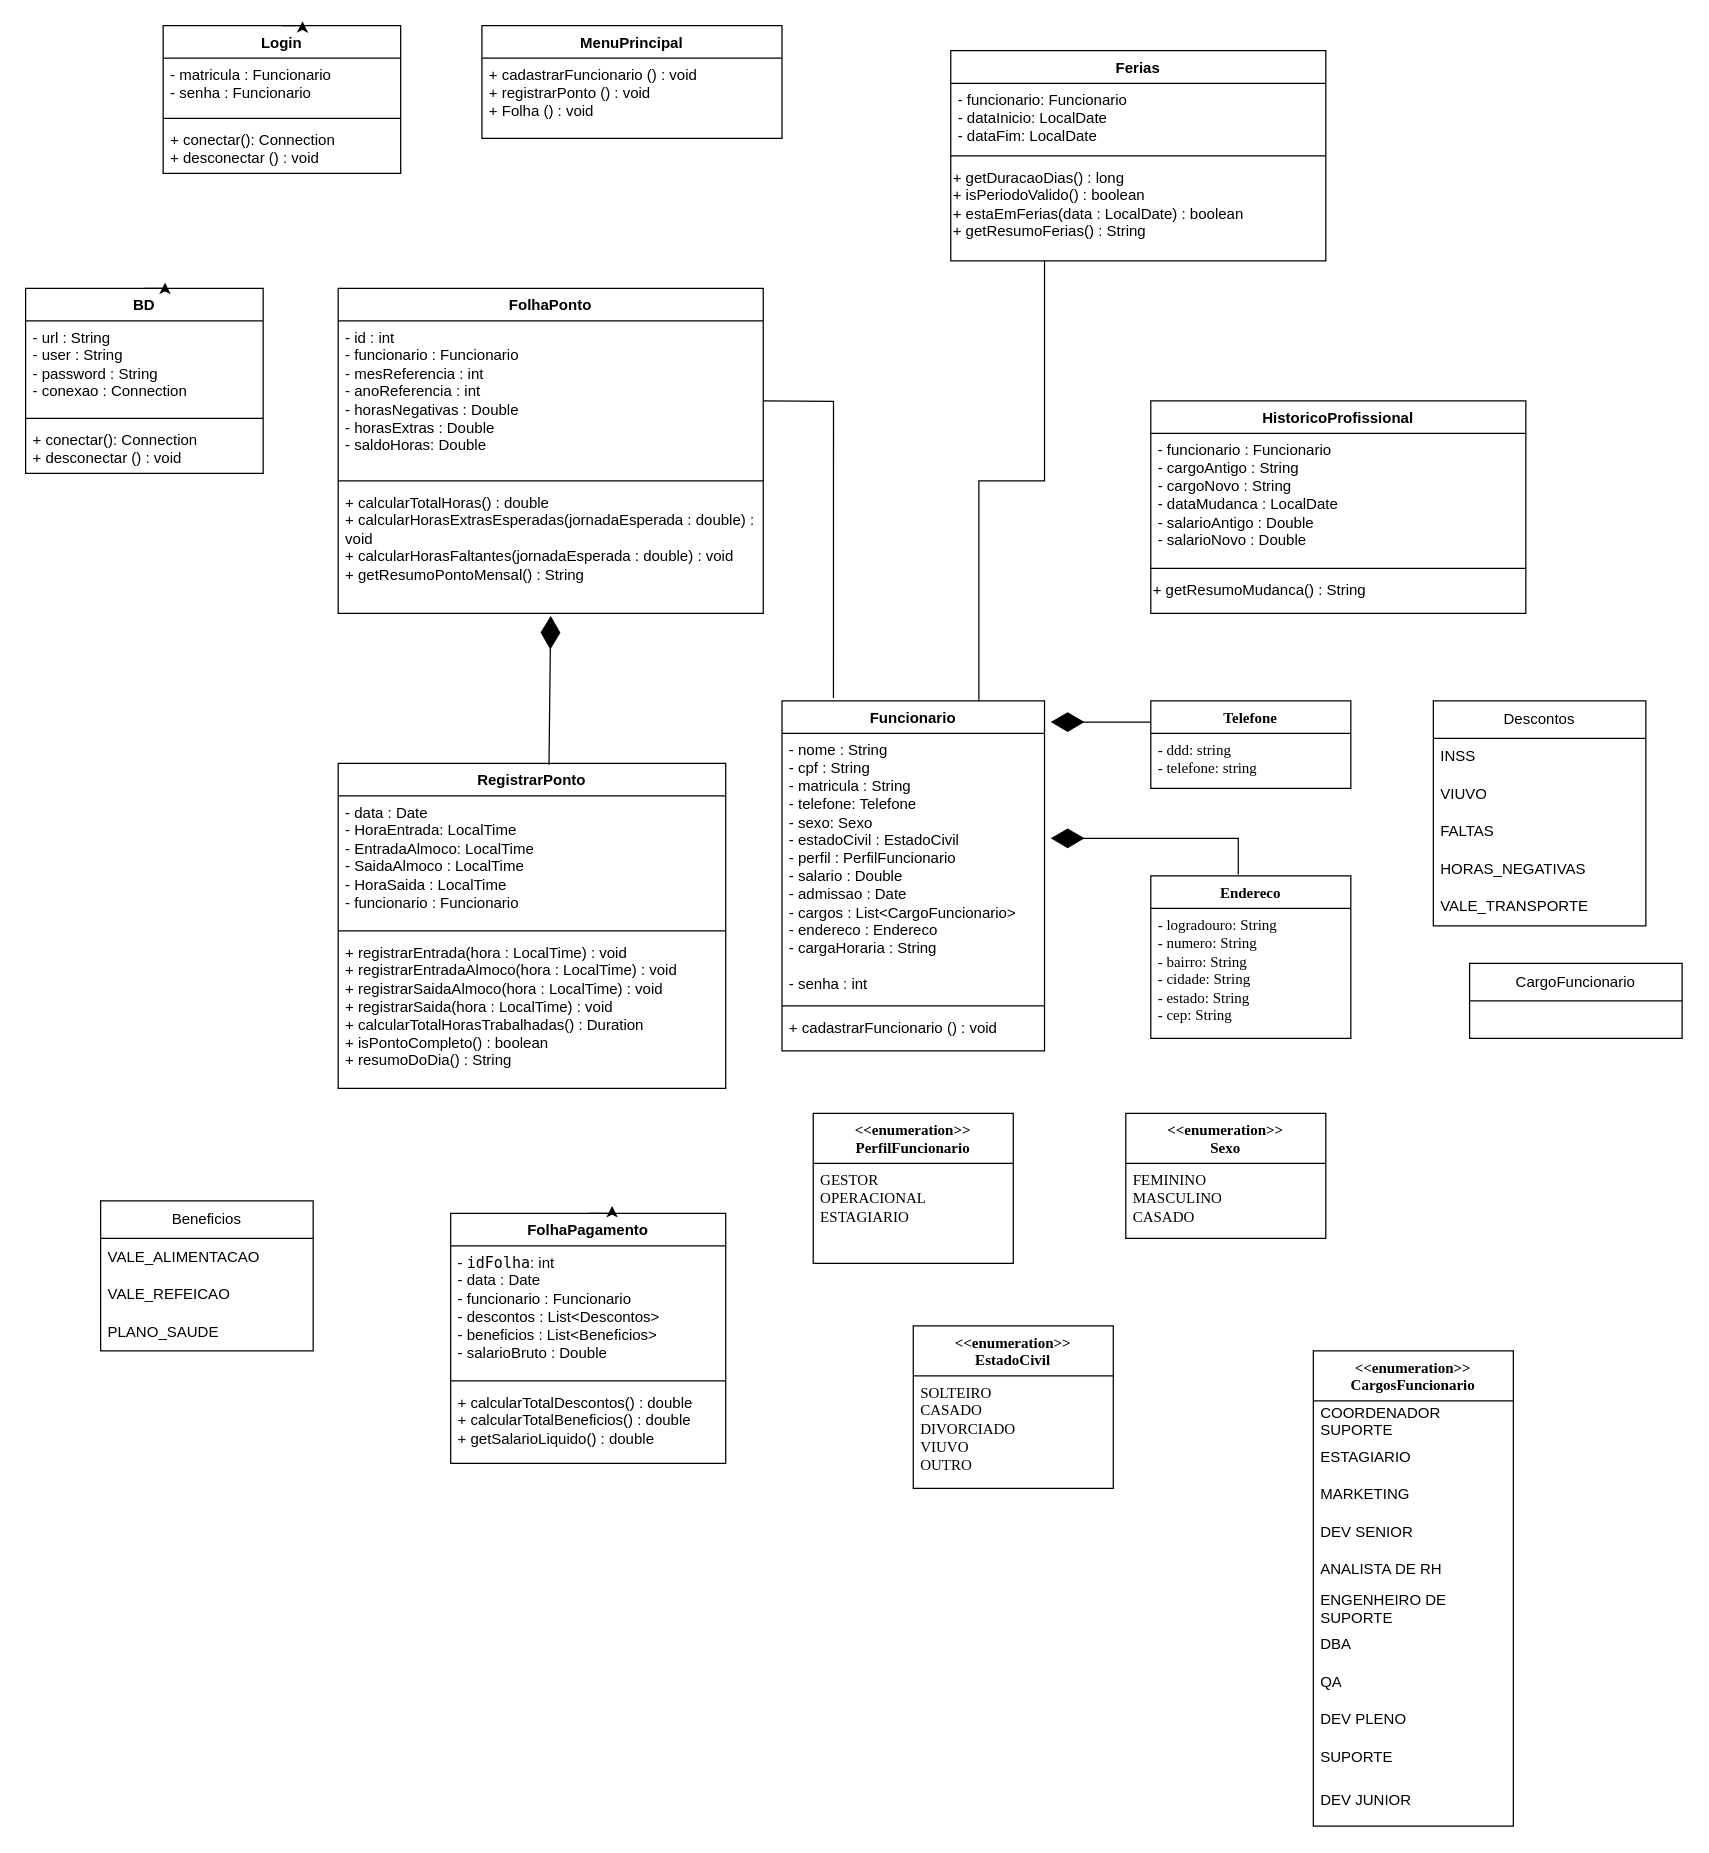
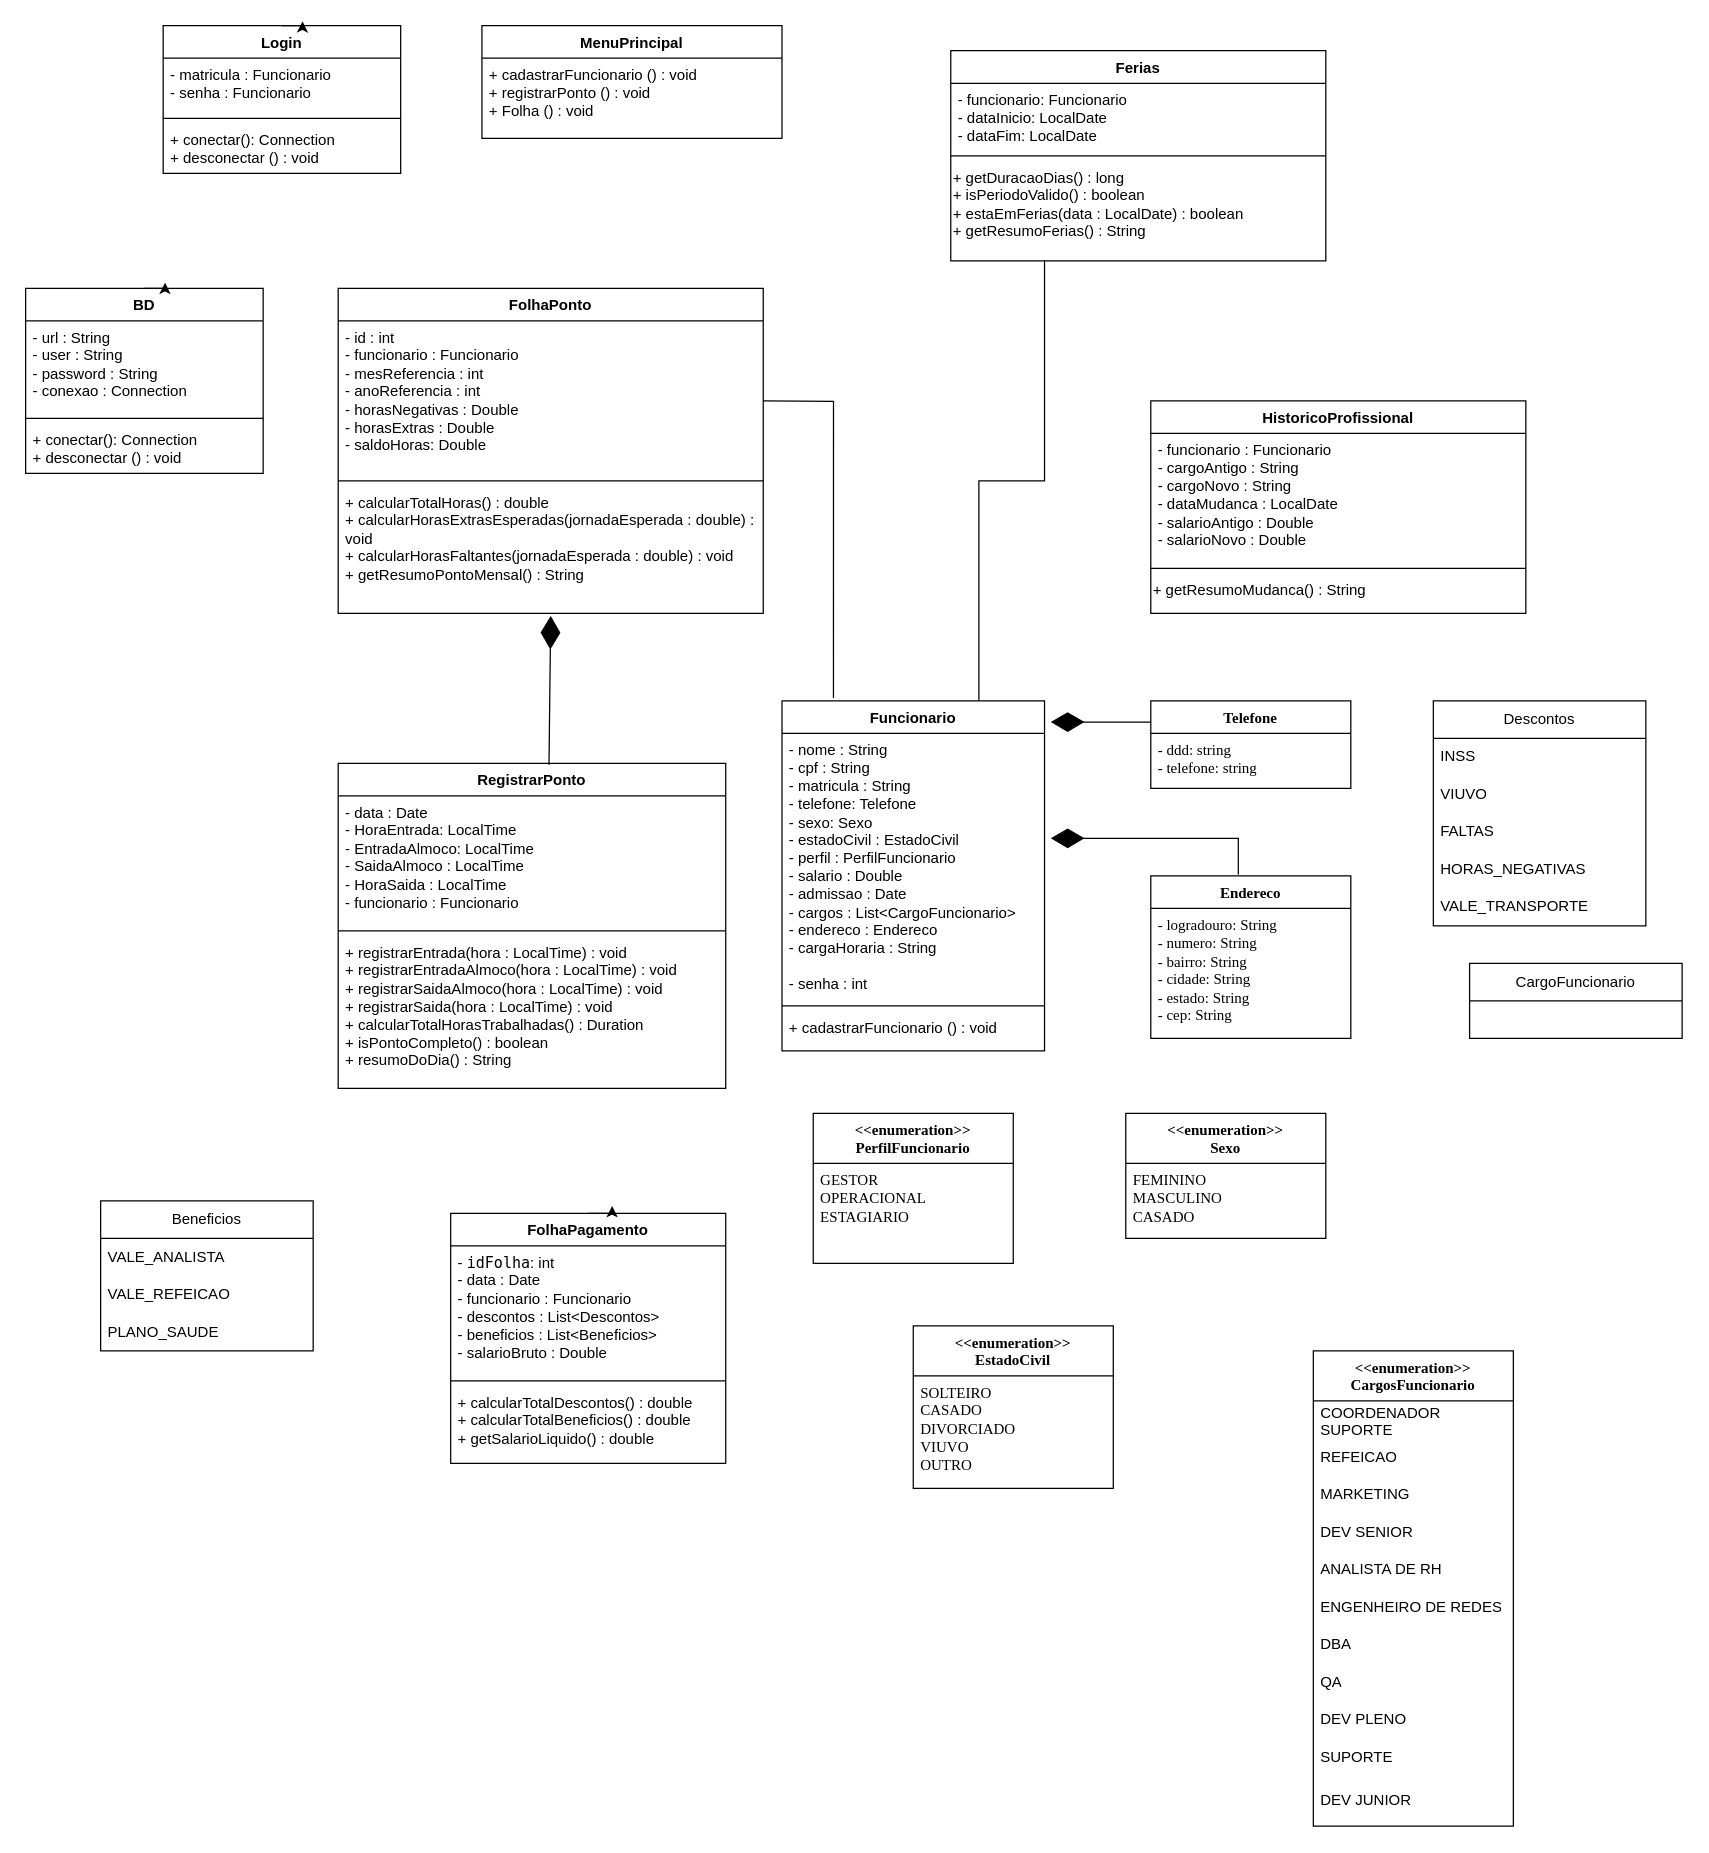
(175, 1257) -> (163, 1257)
(1363, 1457) -> (1354, 1457)
(1405, 1607) -> (1397, 1607)
